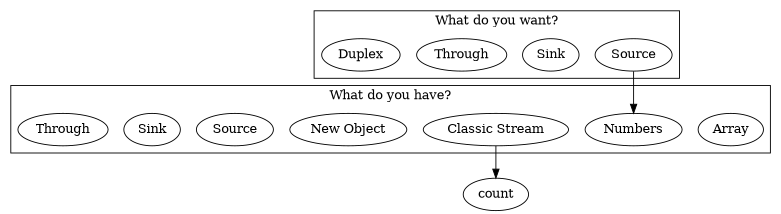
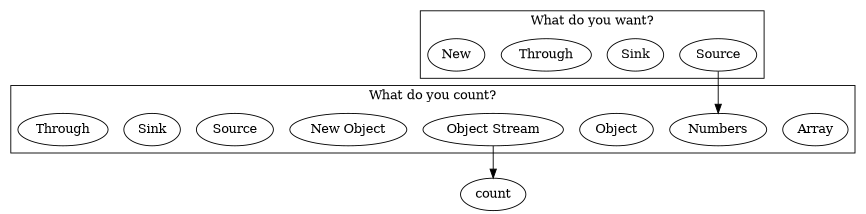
(361, 55) -> (456, 55)
(391, 96) -> (433, 96)
(496, 130) -> (493, 130)
none -> (616, 130)
